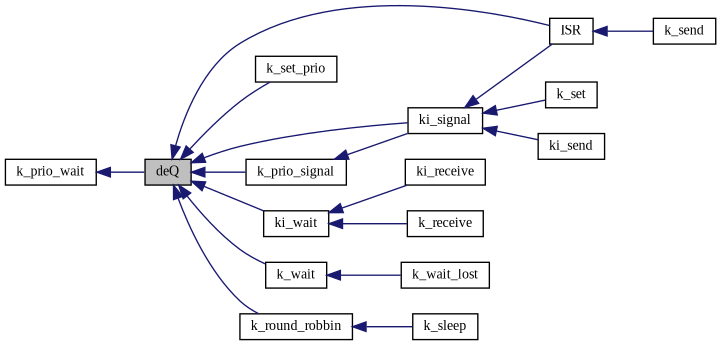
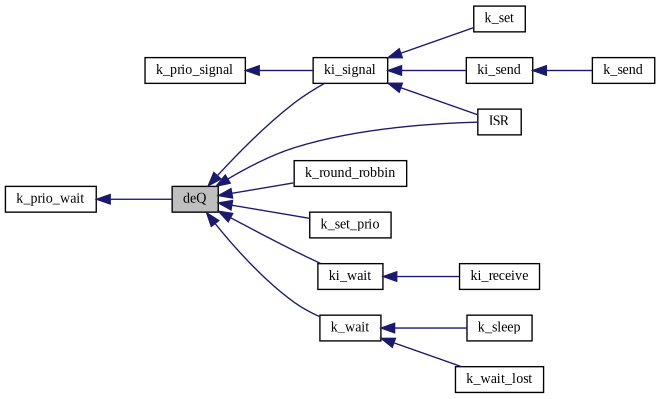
(630, 31) -> (569, 70)
(225, 172) -> none
(445, 224) -> none
(390, 327) -> (431, 328)
